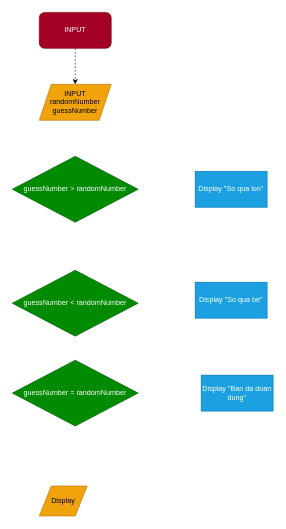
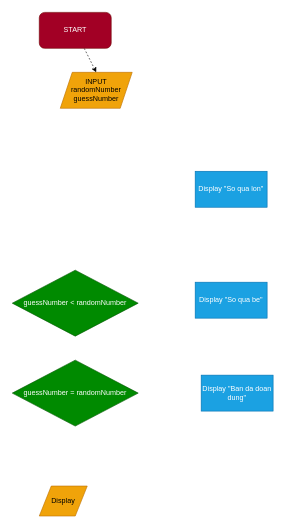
(75, 30) -> (75, 30)
(75, 102) -> (96, 90)
(75, 189) -> none
